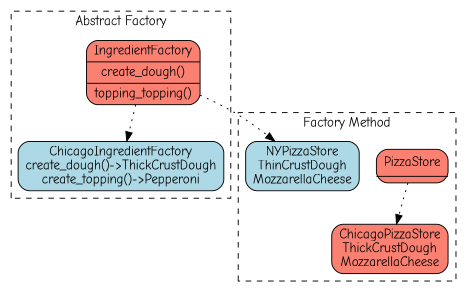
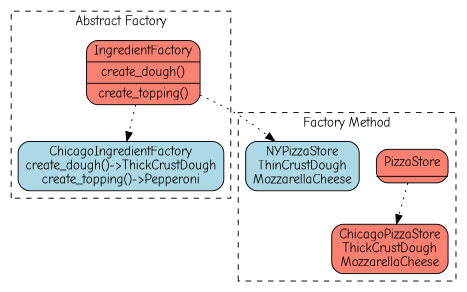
(143, 94) -> (143, 94)
